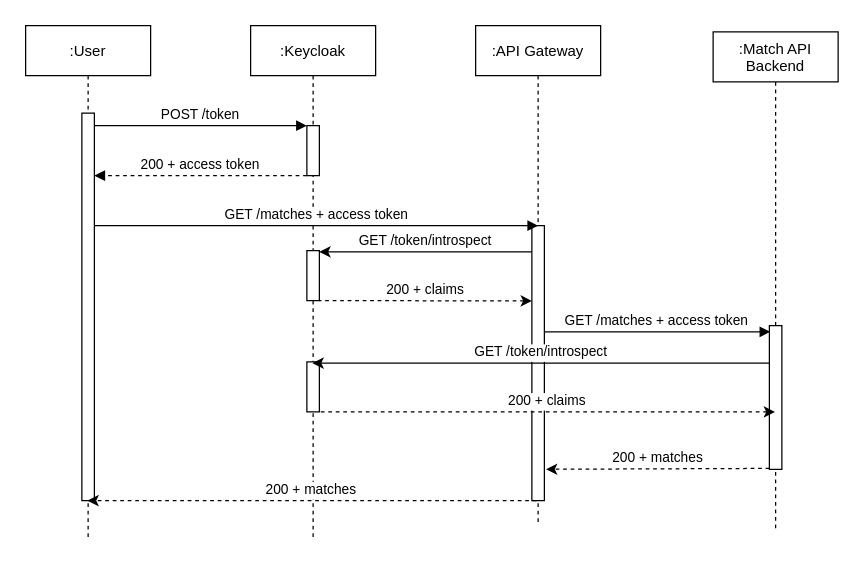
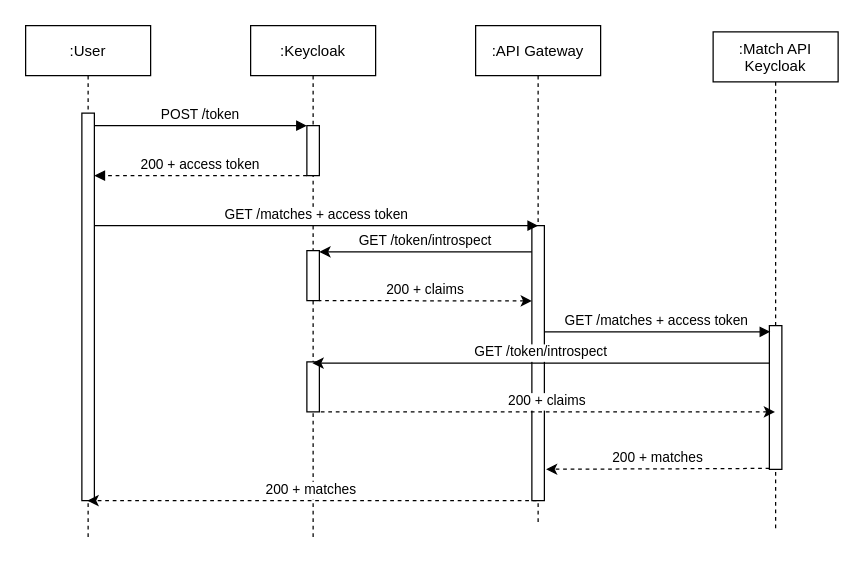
(775, 49) -> (775, 49)
